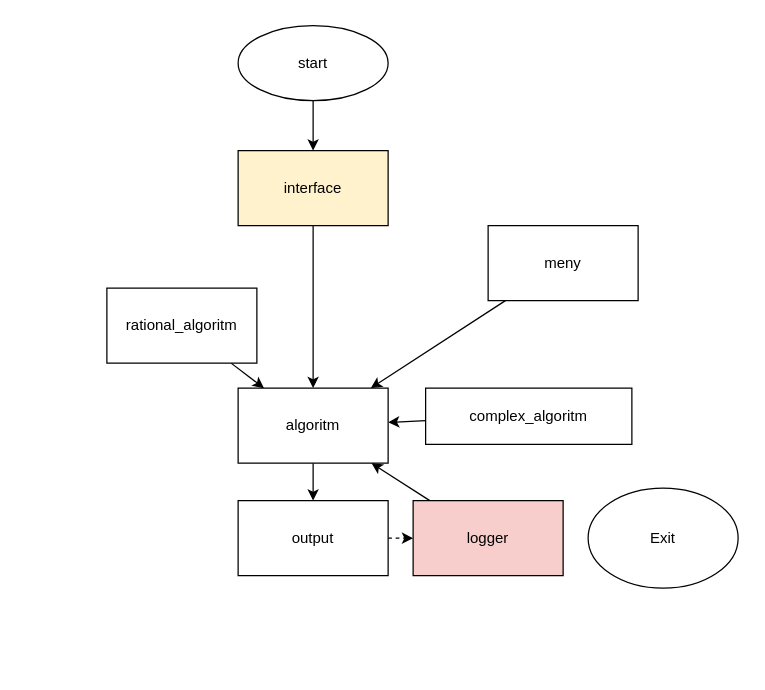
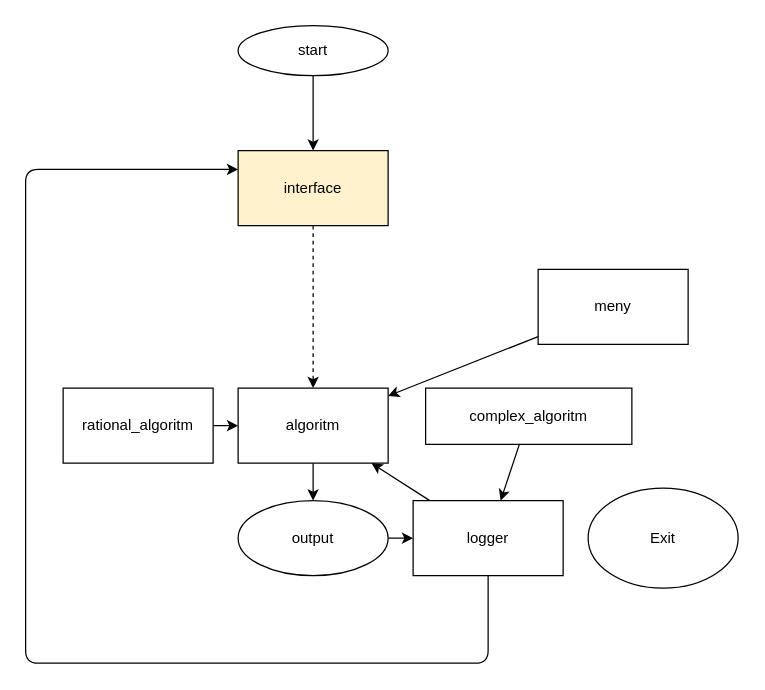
(313, 63) -> (313, 51)
(563, 263) -> (613, 307)
(313, 302) -> (313, 302)
(182, 326) -> (138, 426)
(411, 421) -> (511, 468)
(313, 538) -> (313, 538)
(397, 538) -> (397, 538)
(488, 538) -> (488, 538)
none -> (26, 587)
